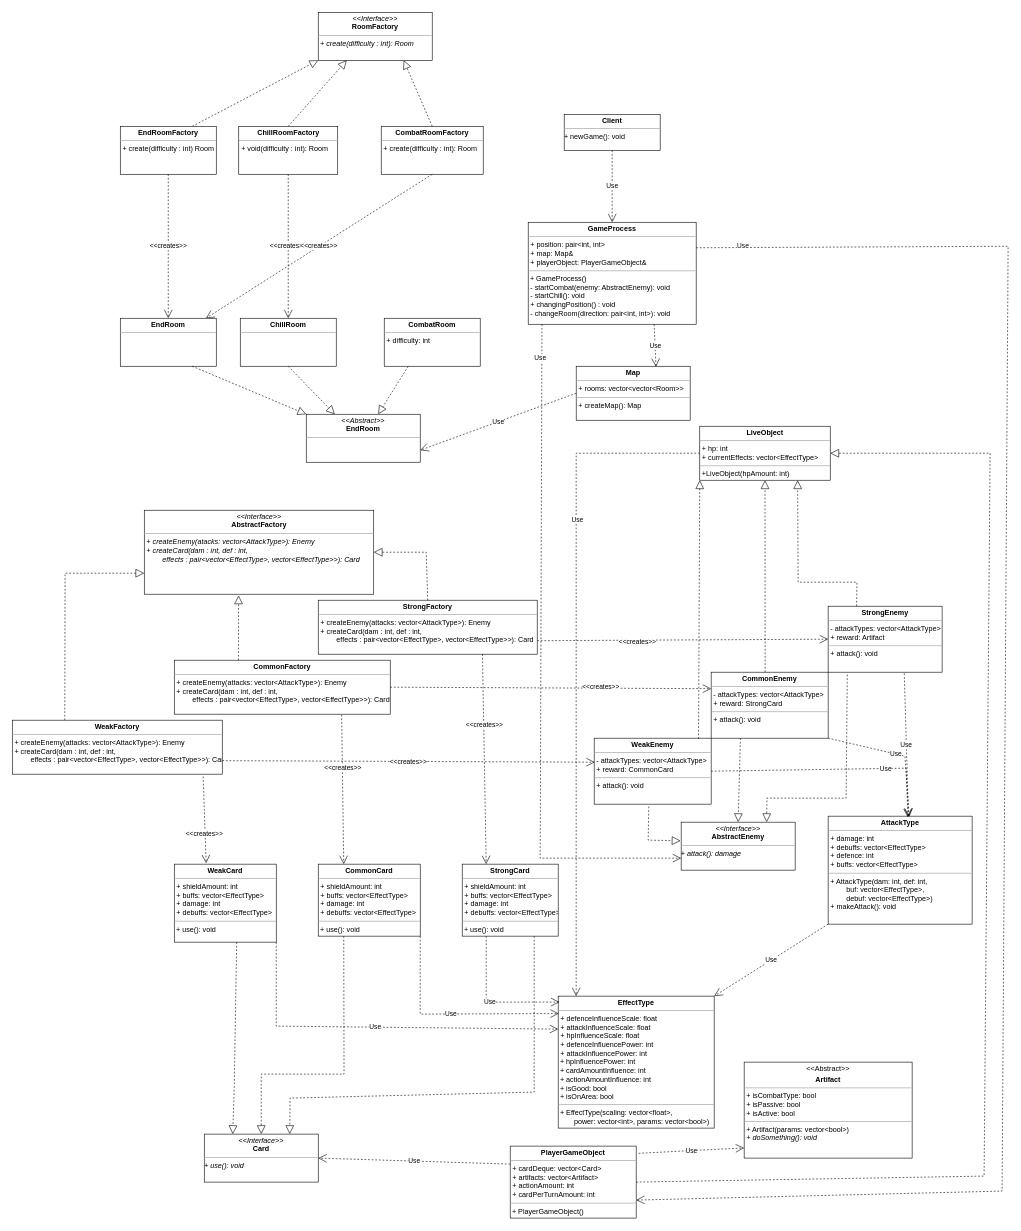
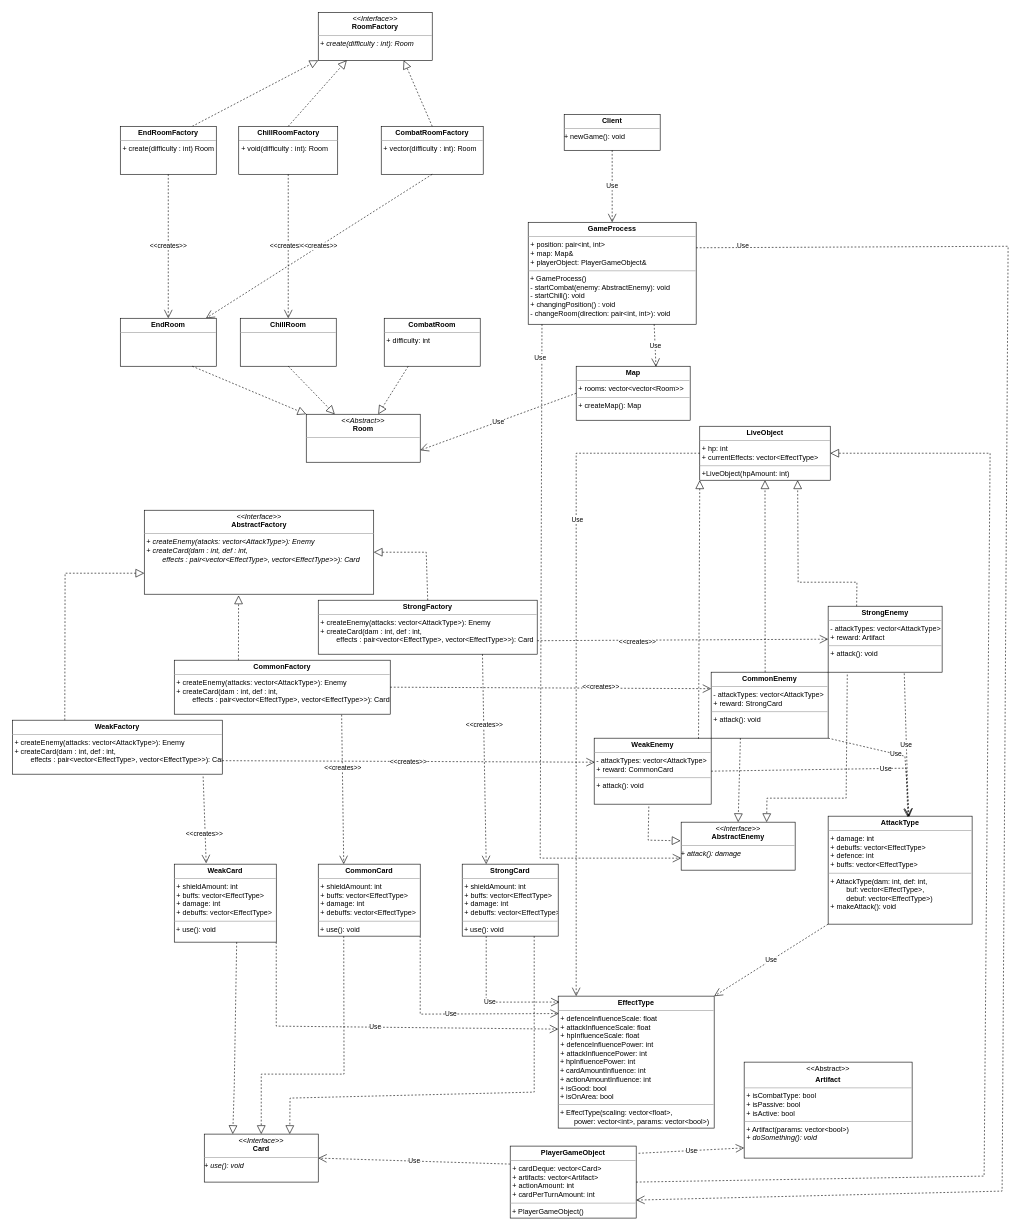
(436, 135) -> (436, 135)
(330, 423) -> (330, 423)
